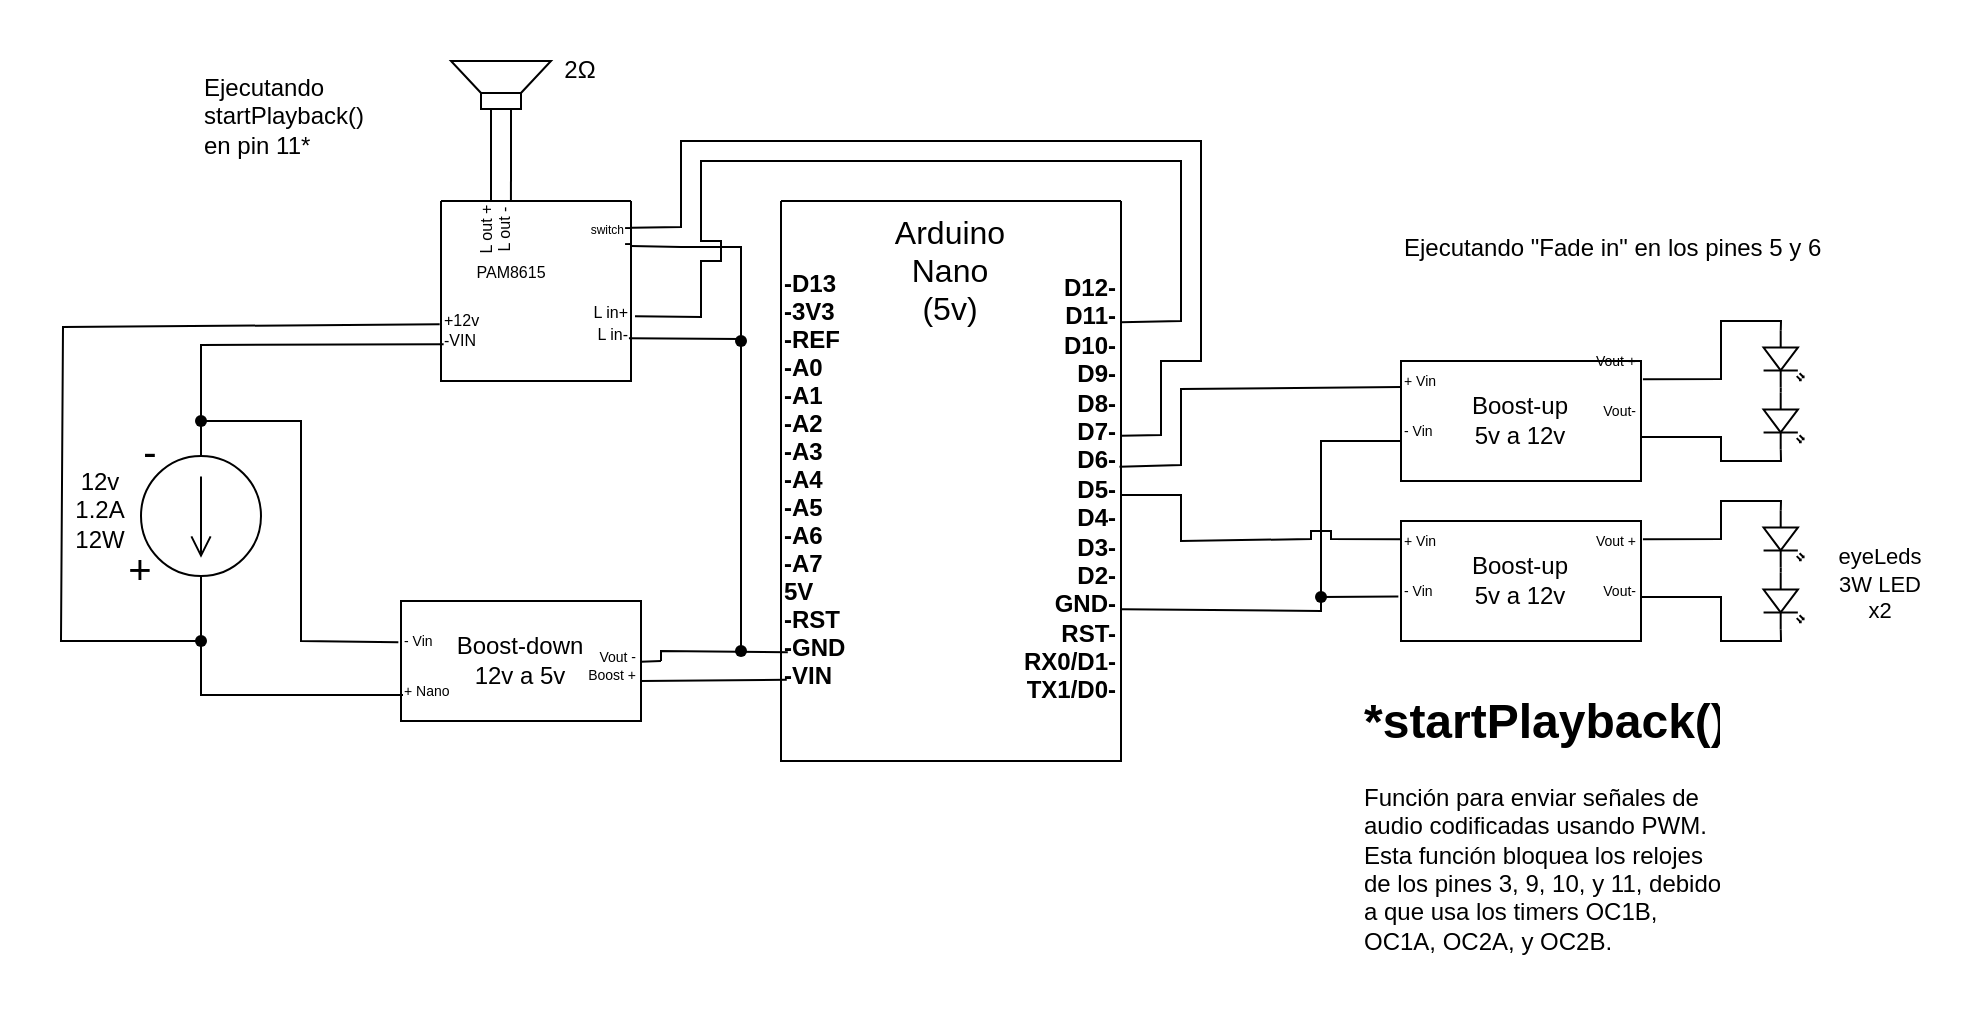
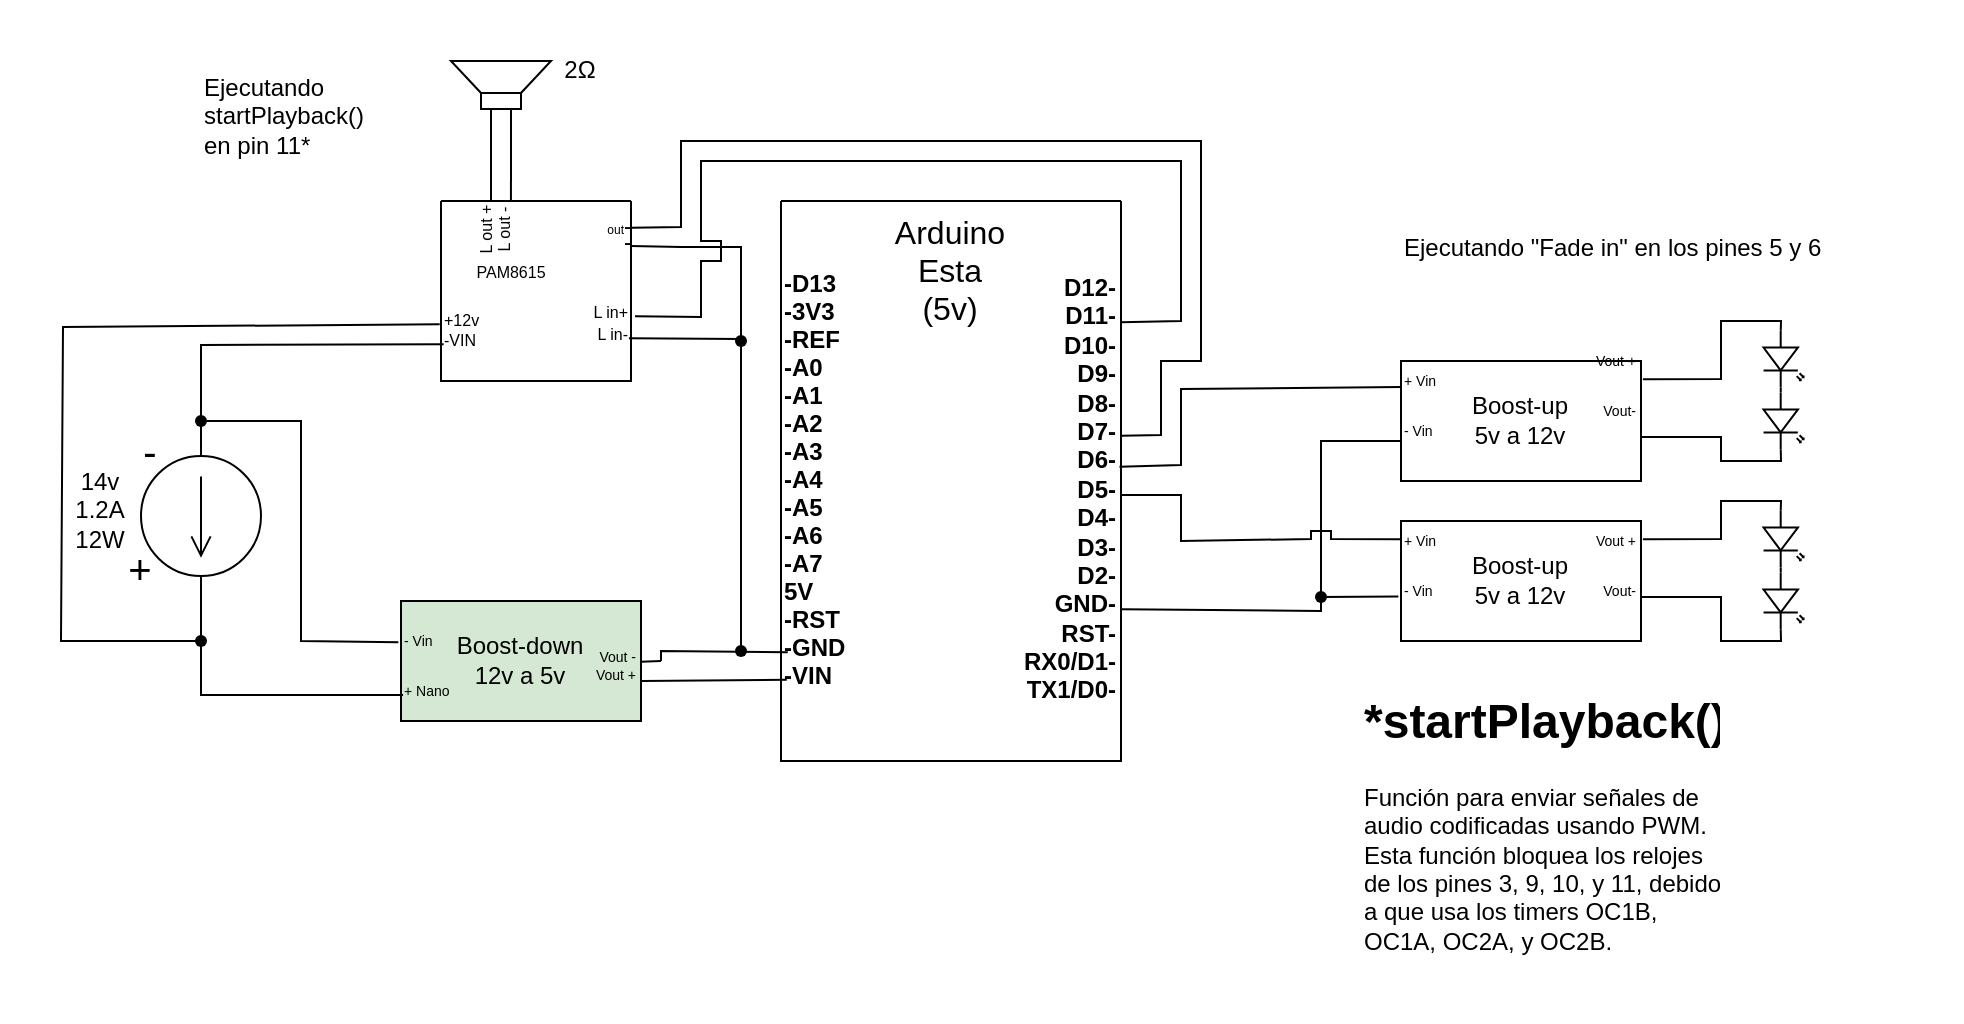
(589, 231) -> (606, 231)
(951, 271) -> (951, 271)
(101, 511) -> (101, 511)
(1881, 571) -> none
(611, 652) -> (615, 652)
(521, 661) -> (521, 661)
